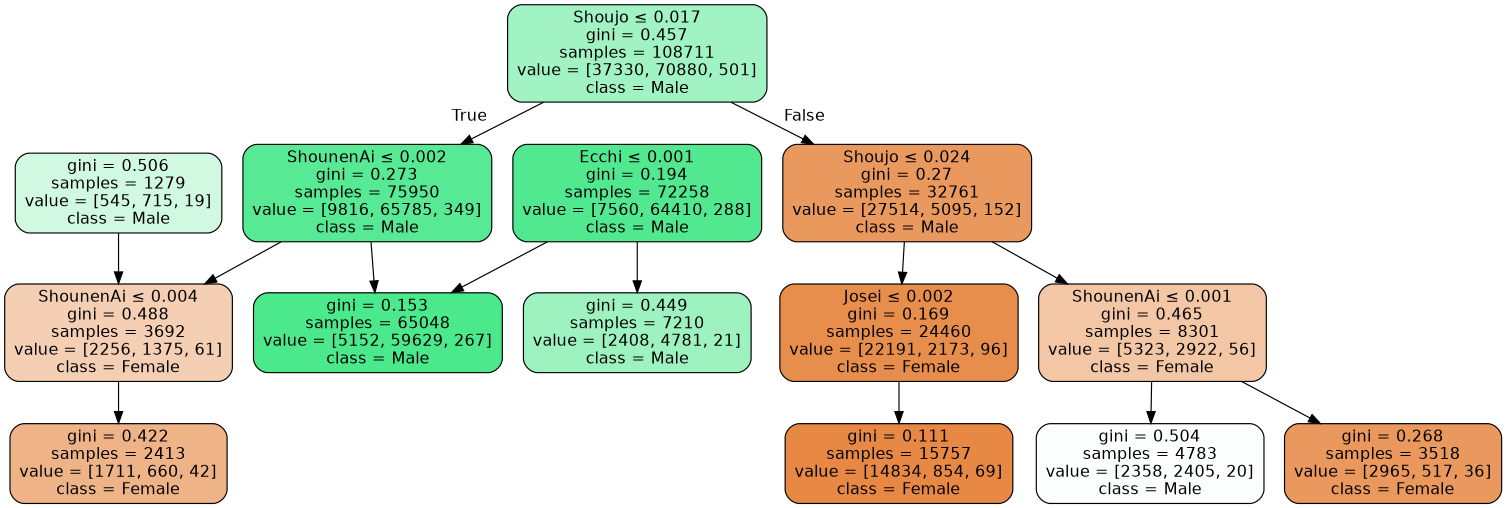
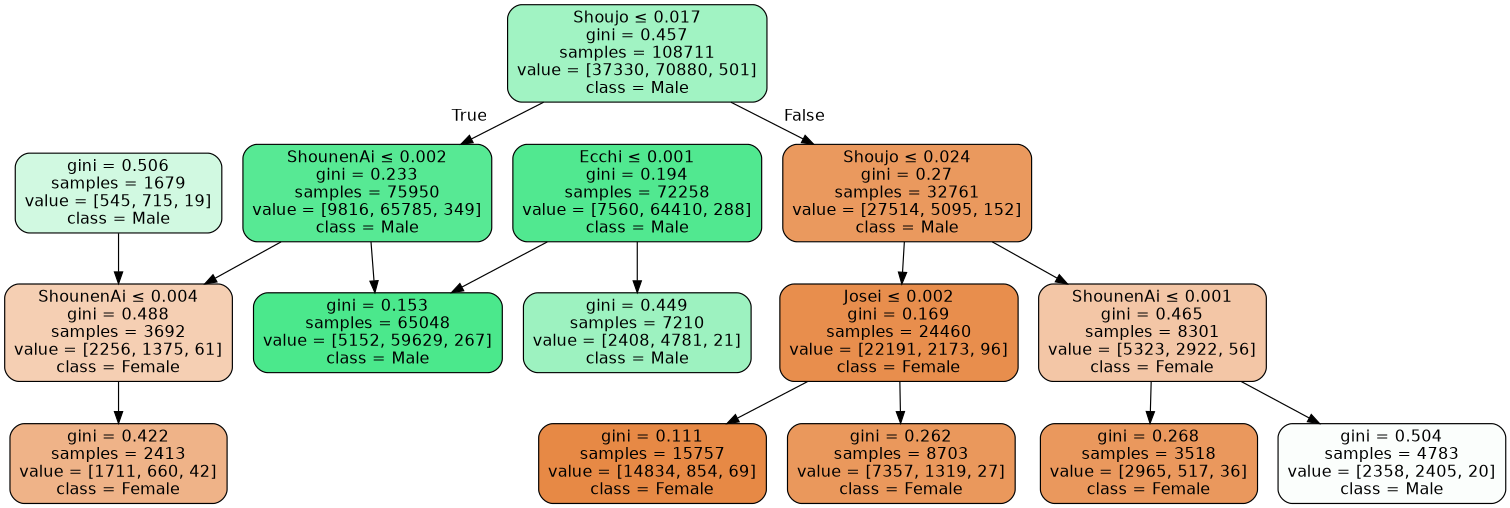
(367, 175) -> (367, 175)
(119, 184) -> (119, 184)
none -> (901, 464)
